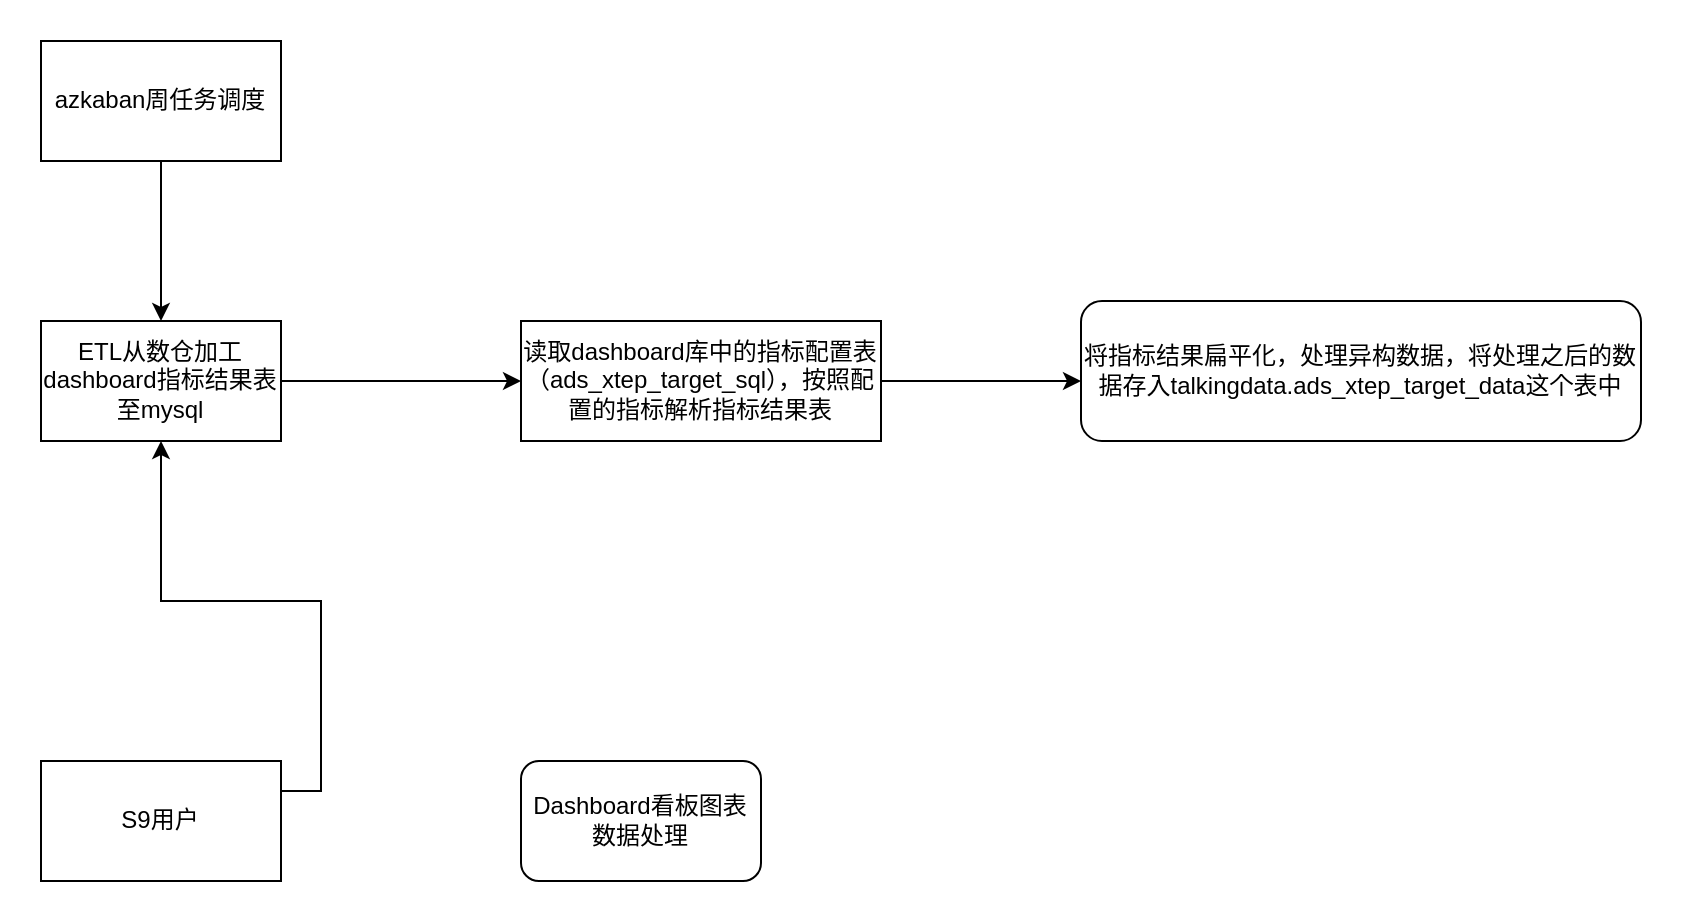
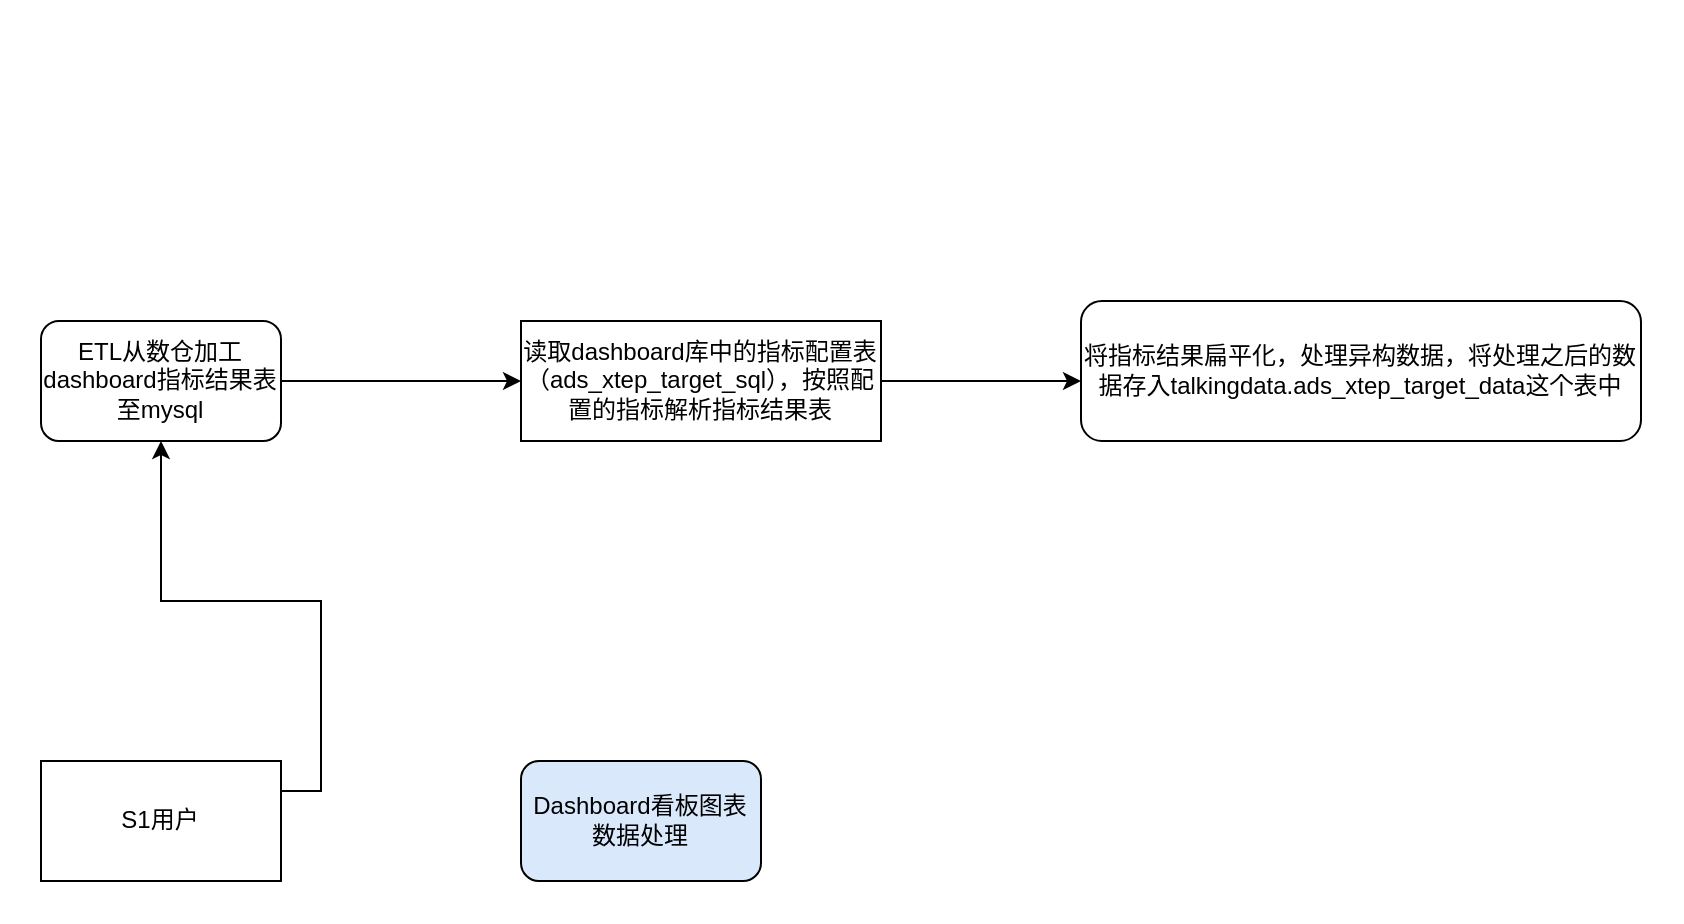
(161, 101) -> none
(161, 234) -> none
(161, 381) -> (161, 381)
(161, 821) -> (161, 821)
(641, 821) -> (641, 821)
